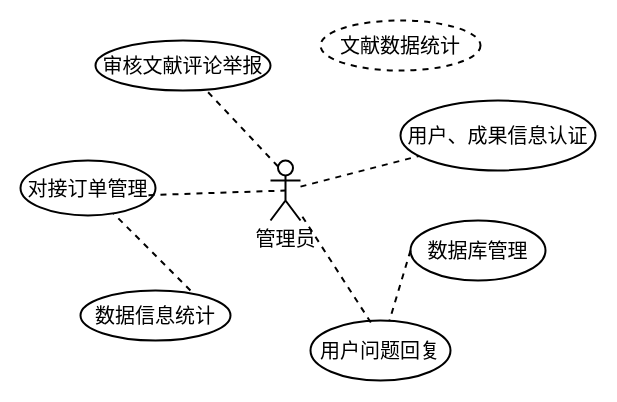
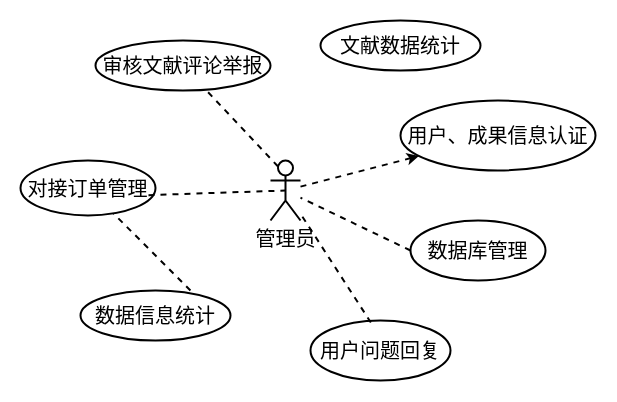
(401, 46) -> (401, 46)
(412, 158) -> (409, 159)
(401, 283) -> (356, 224)
